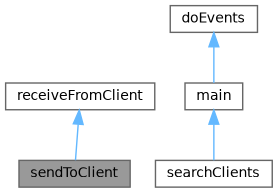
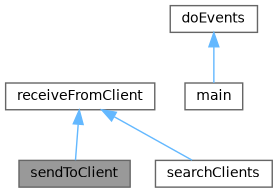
(214, 142) -> (153, 138)
